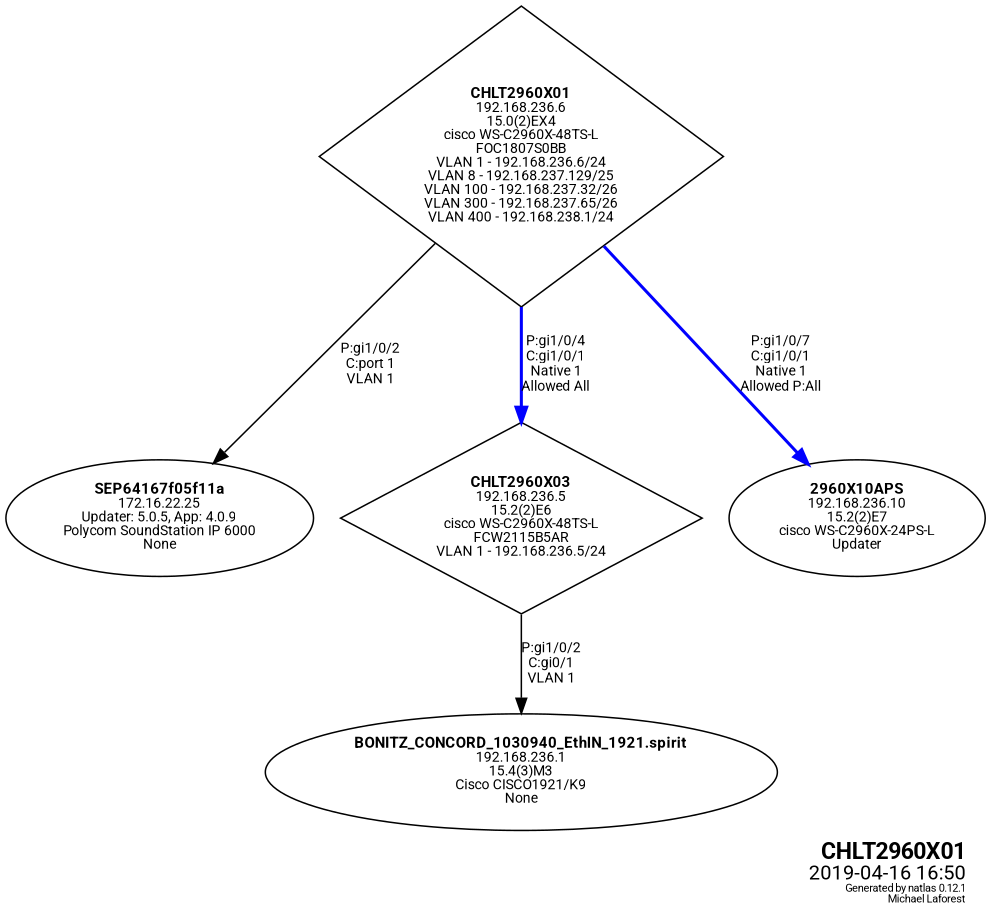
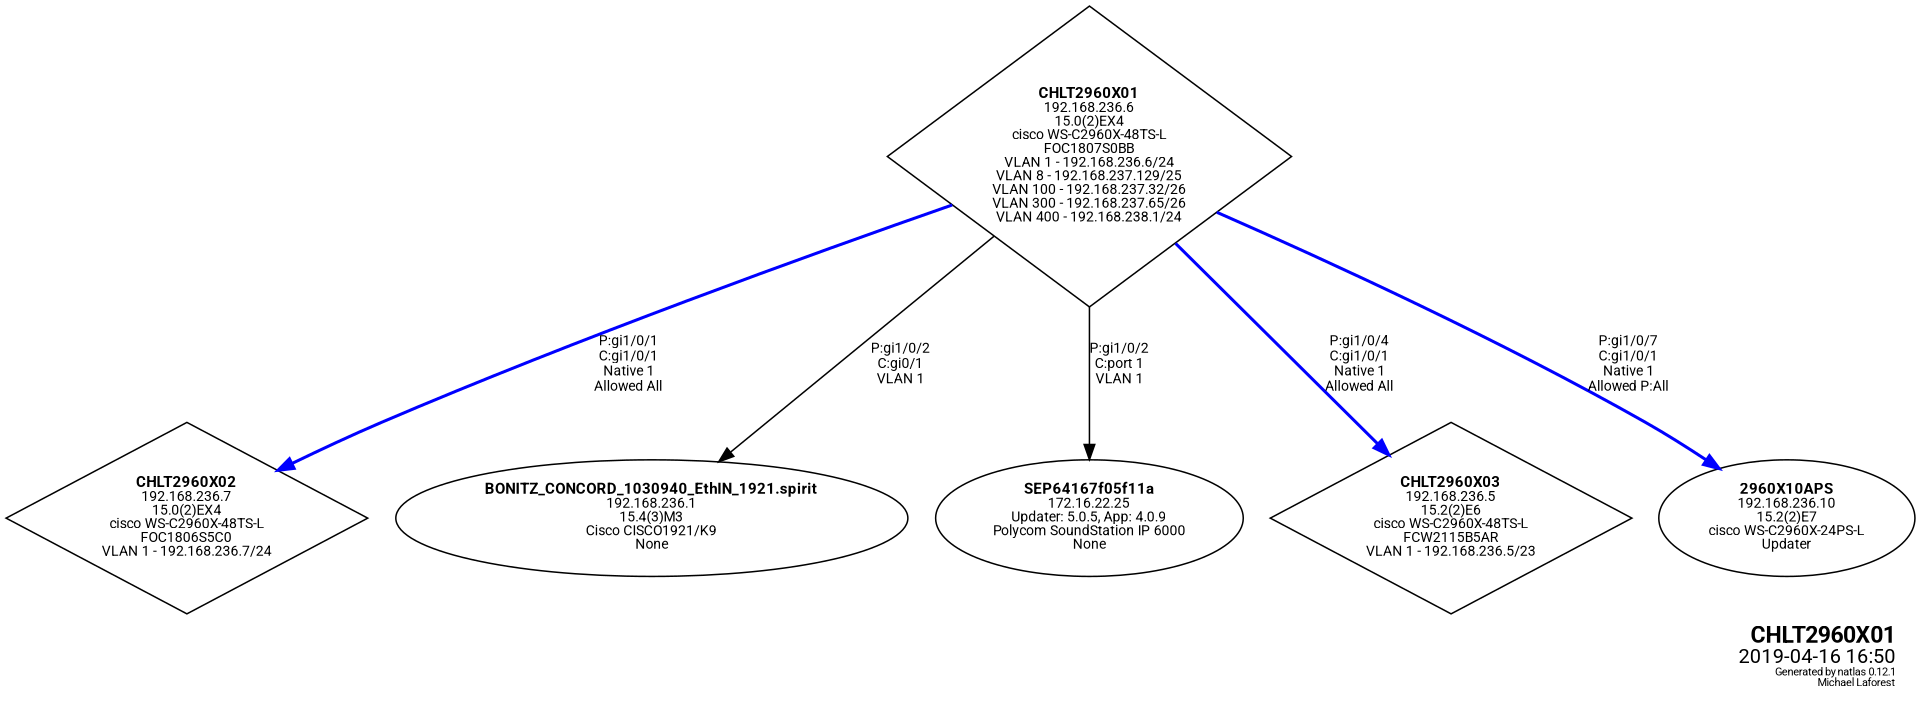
none -> (187, 518)
(521, 552) -> (1451, 552)
(521, 656) -> (862, 344)
